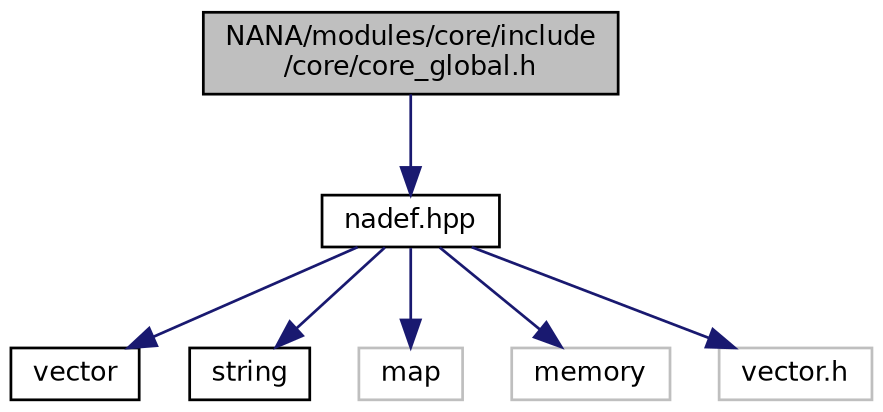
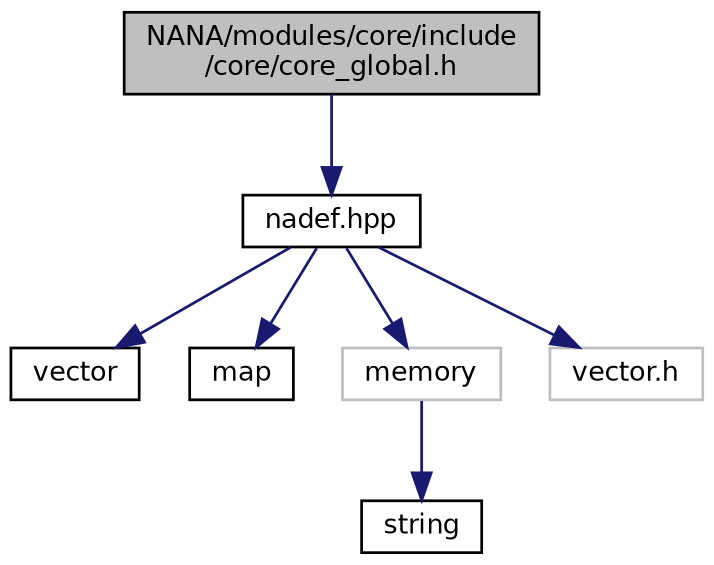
(341, 288) -> (422, 437)
(411, 374) -> (242, 374)
